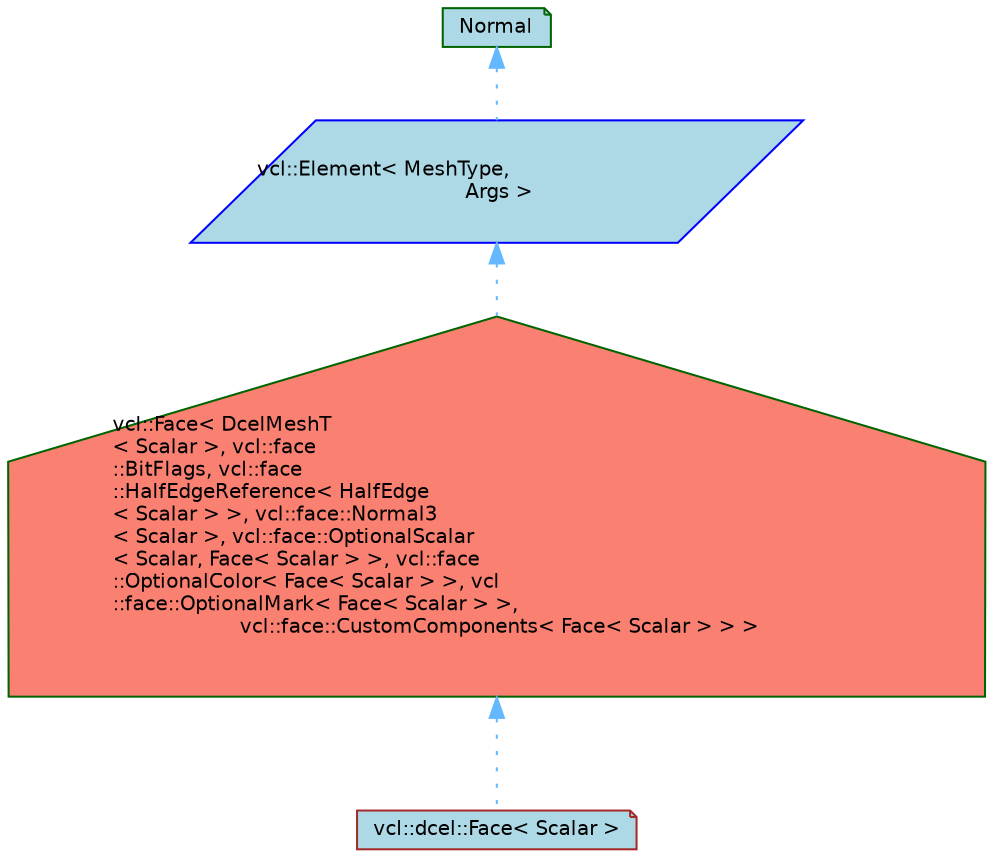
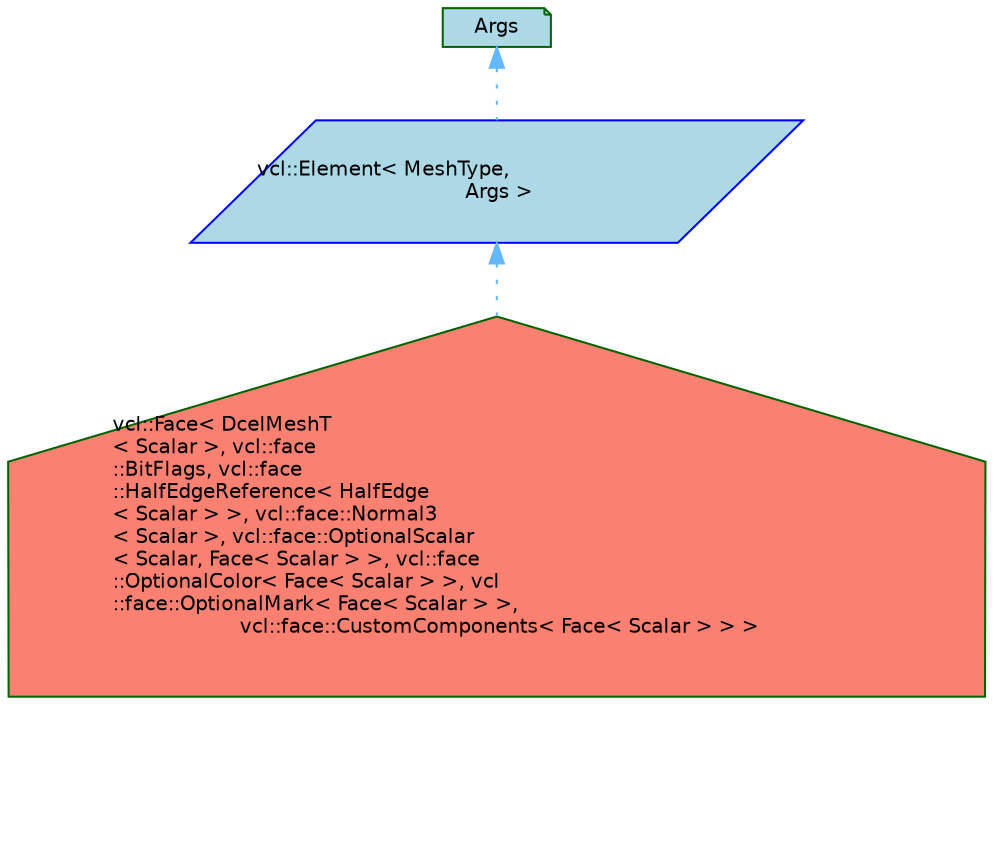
(497, 28) -> (497, 28)
(497, 830) -> none
